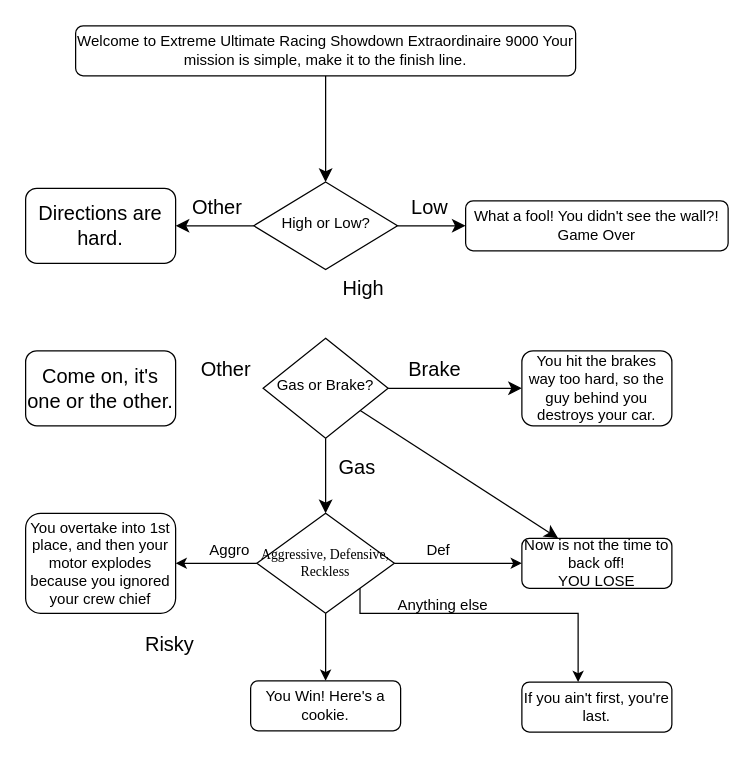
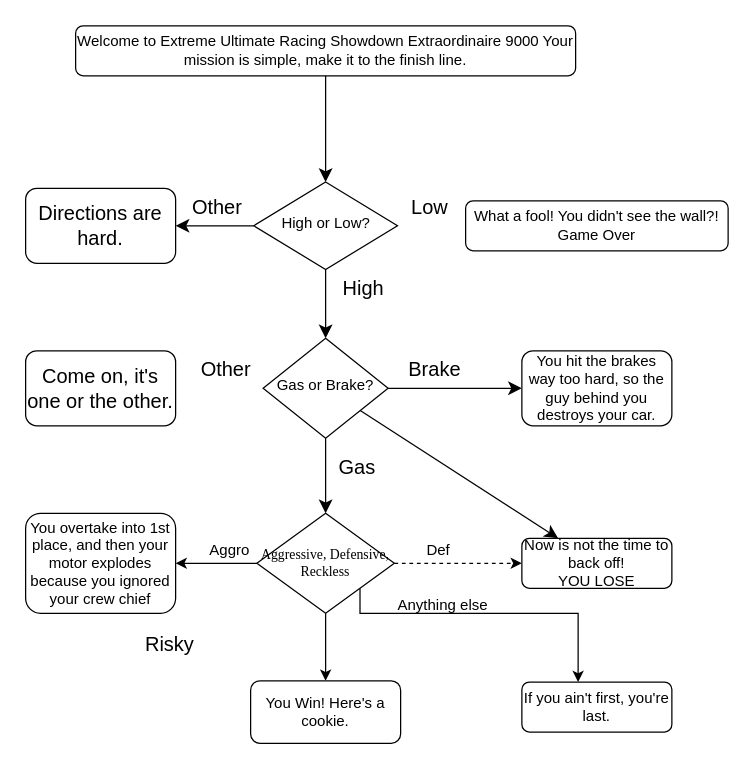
(427, 226) -> none
none -> (326, 299)
(455, 563) -> (455, 563)
(326, 706) -> (326, 712)
